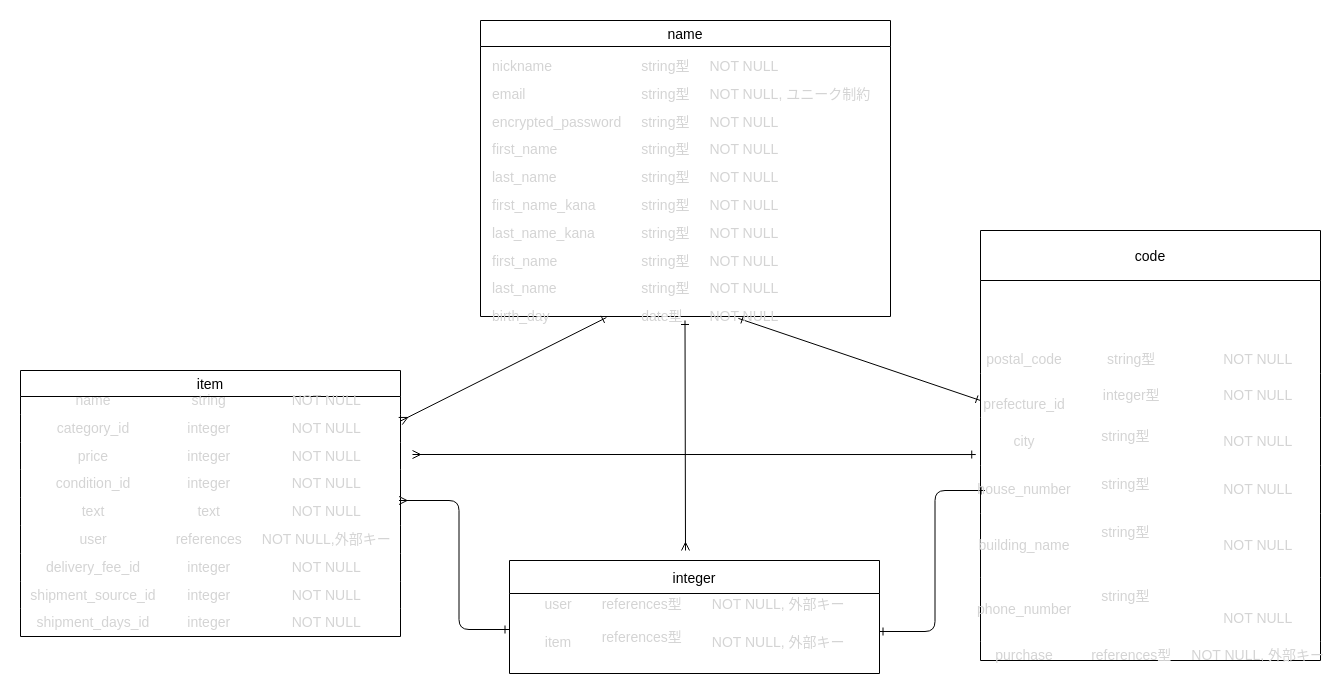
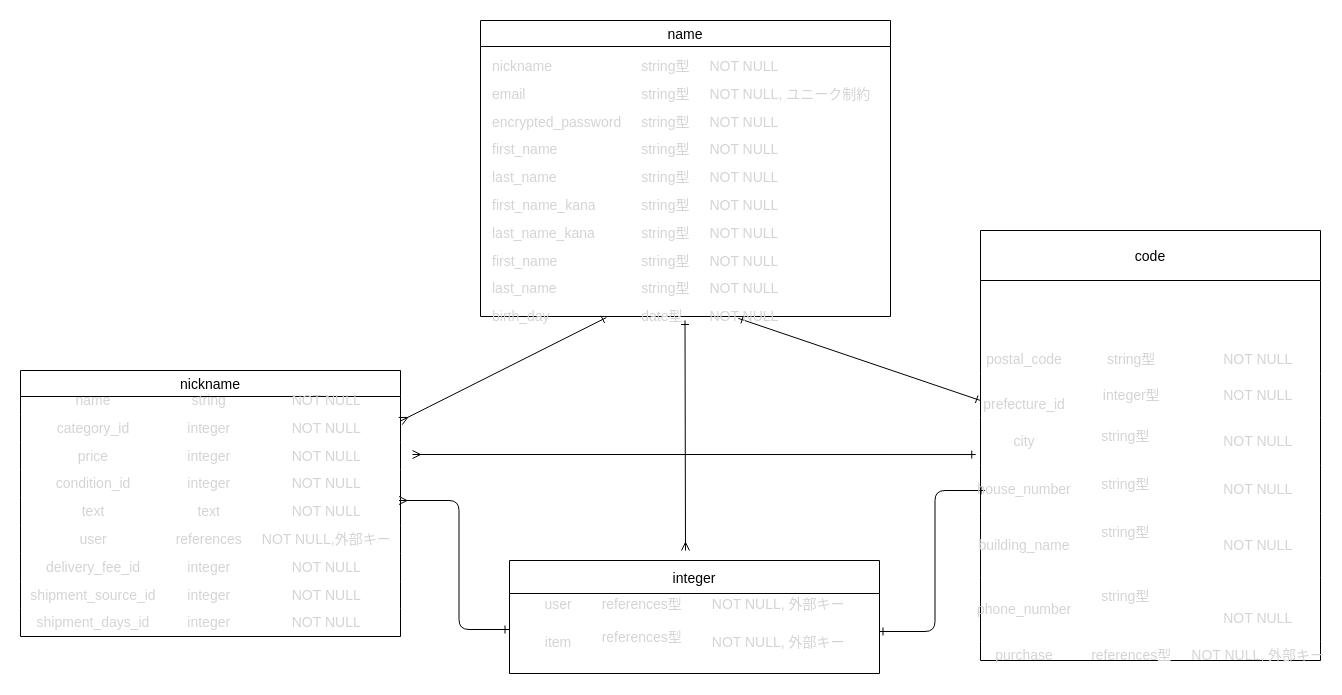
(210, 384) -> (210, 384)
